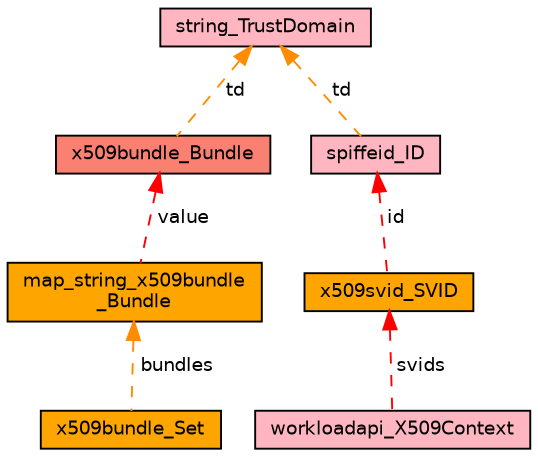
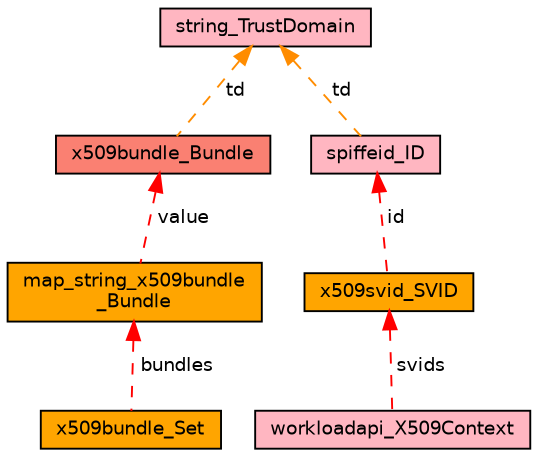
(132, 376) -> (132, 376)
